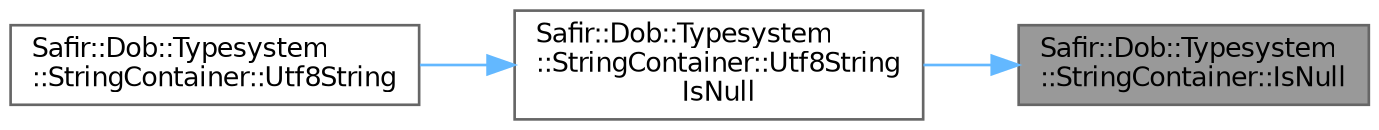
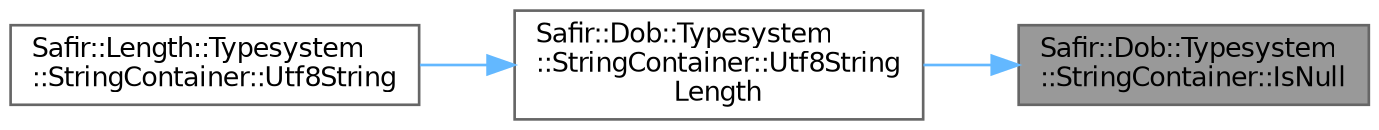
(215, 65) -> (215, 65)
(719, 65) -> (719, 65)
